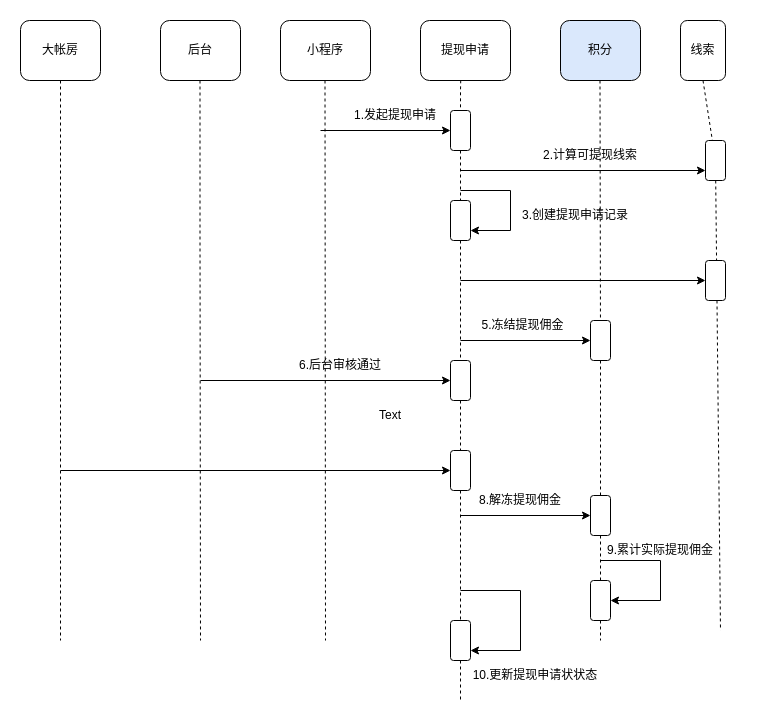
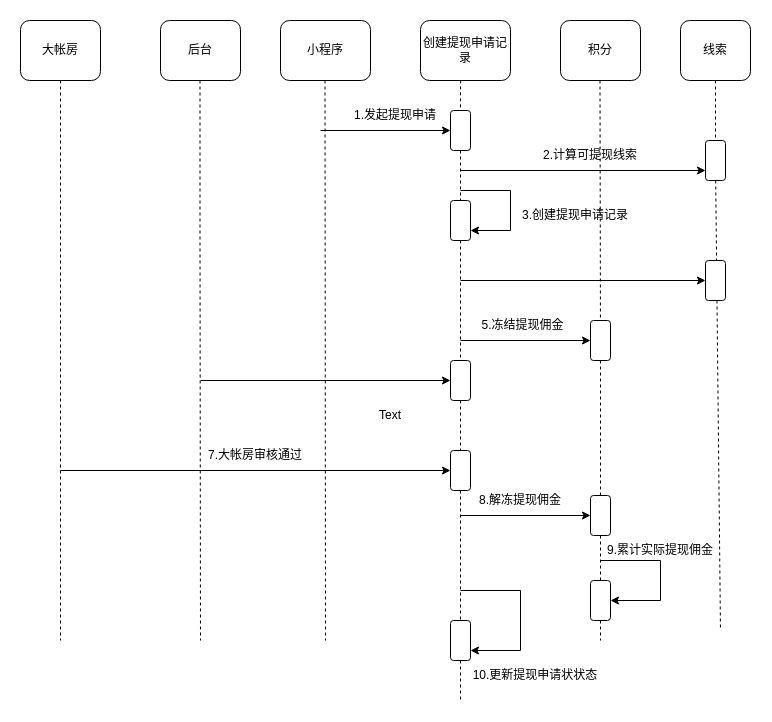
(466, 51) -> (466, 51)
(601, 51) -> (601, 51)
(703, 51) -> (716, 51)
(341, 366) -> none
none -> (256, 456)
